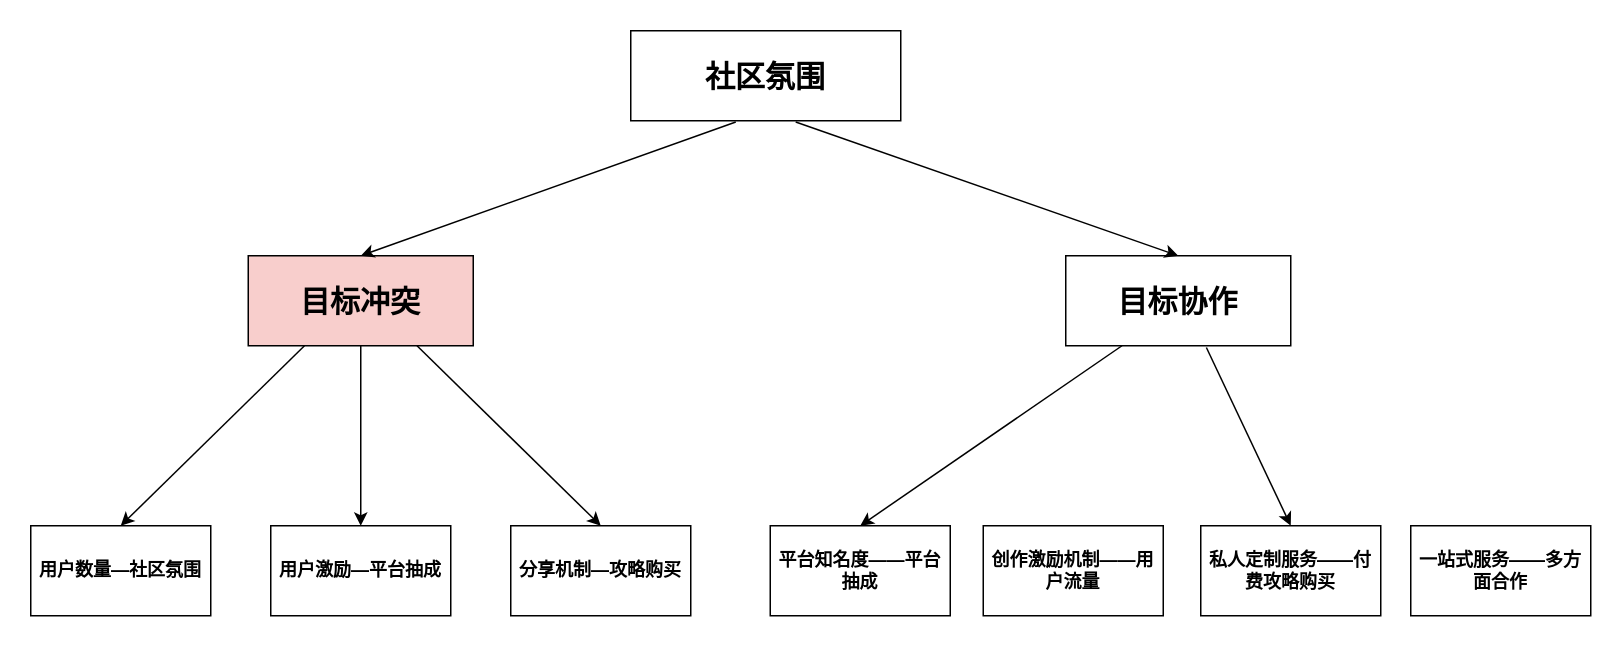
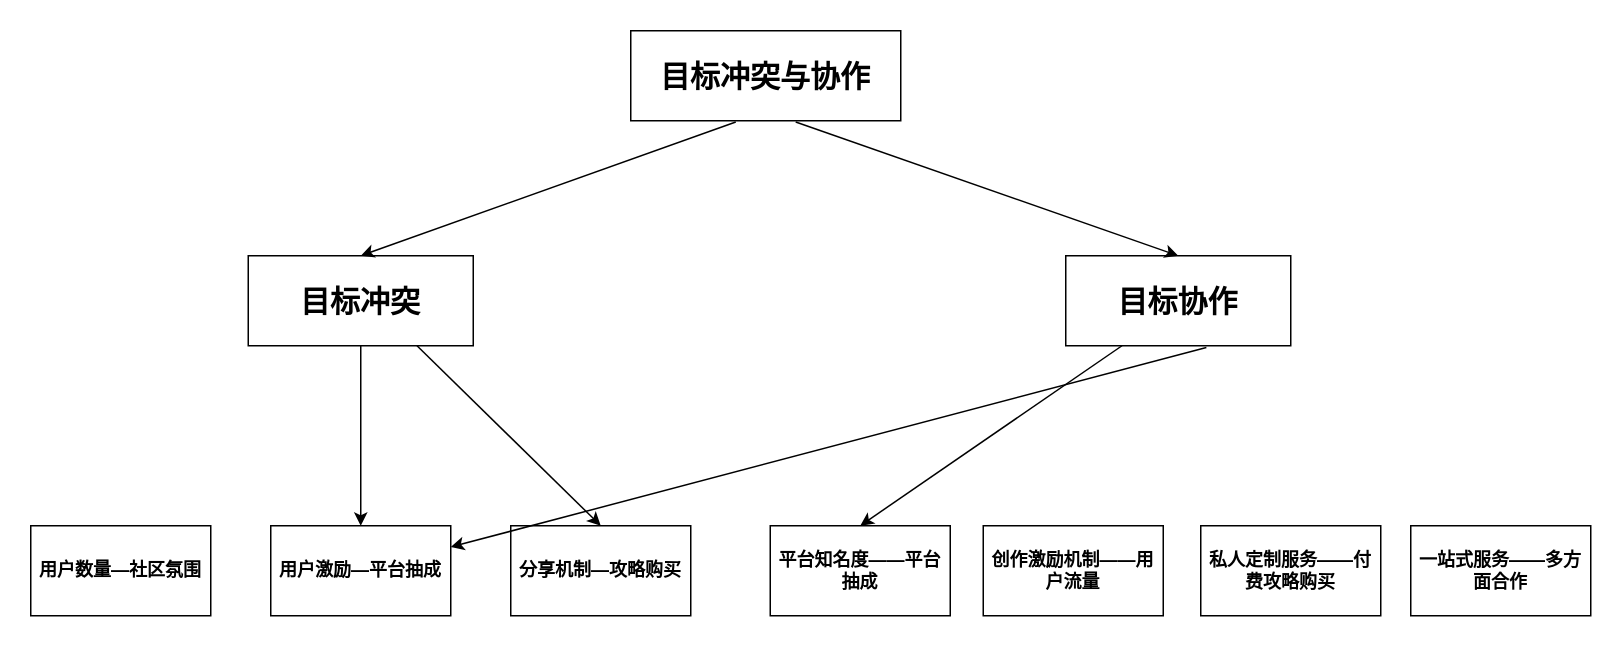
(766, 76) -> (766, 76)
(361, 301) -> (361, 301)
(216, 432) -> none
(1246, 432) -> (758, 466)
